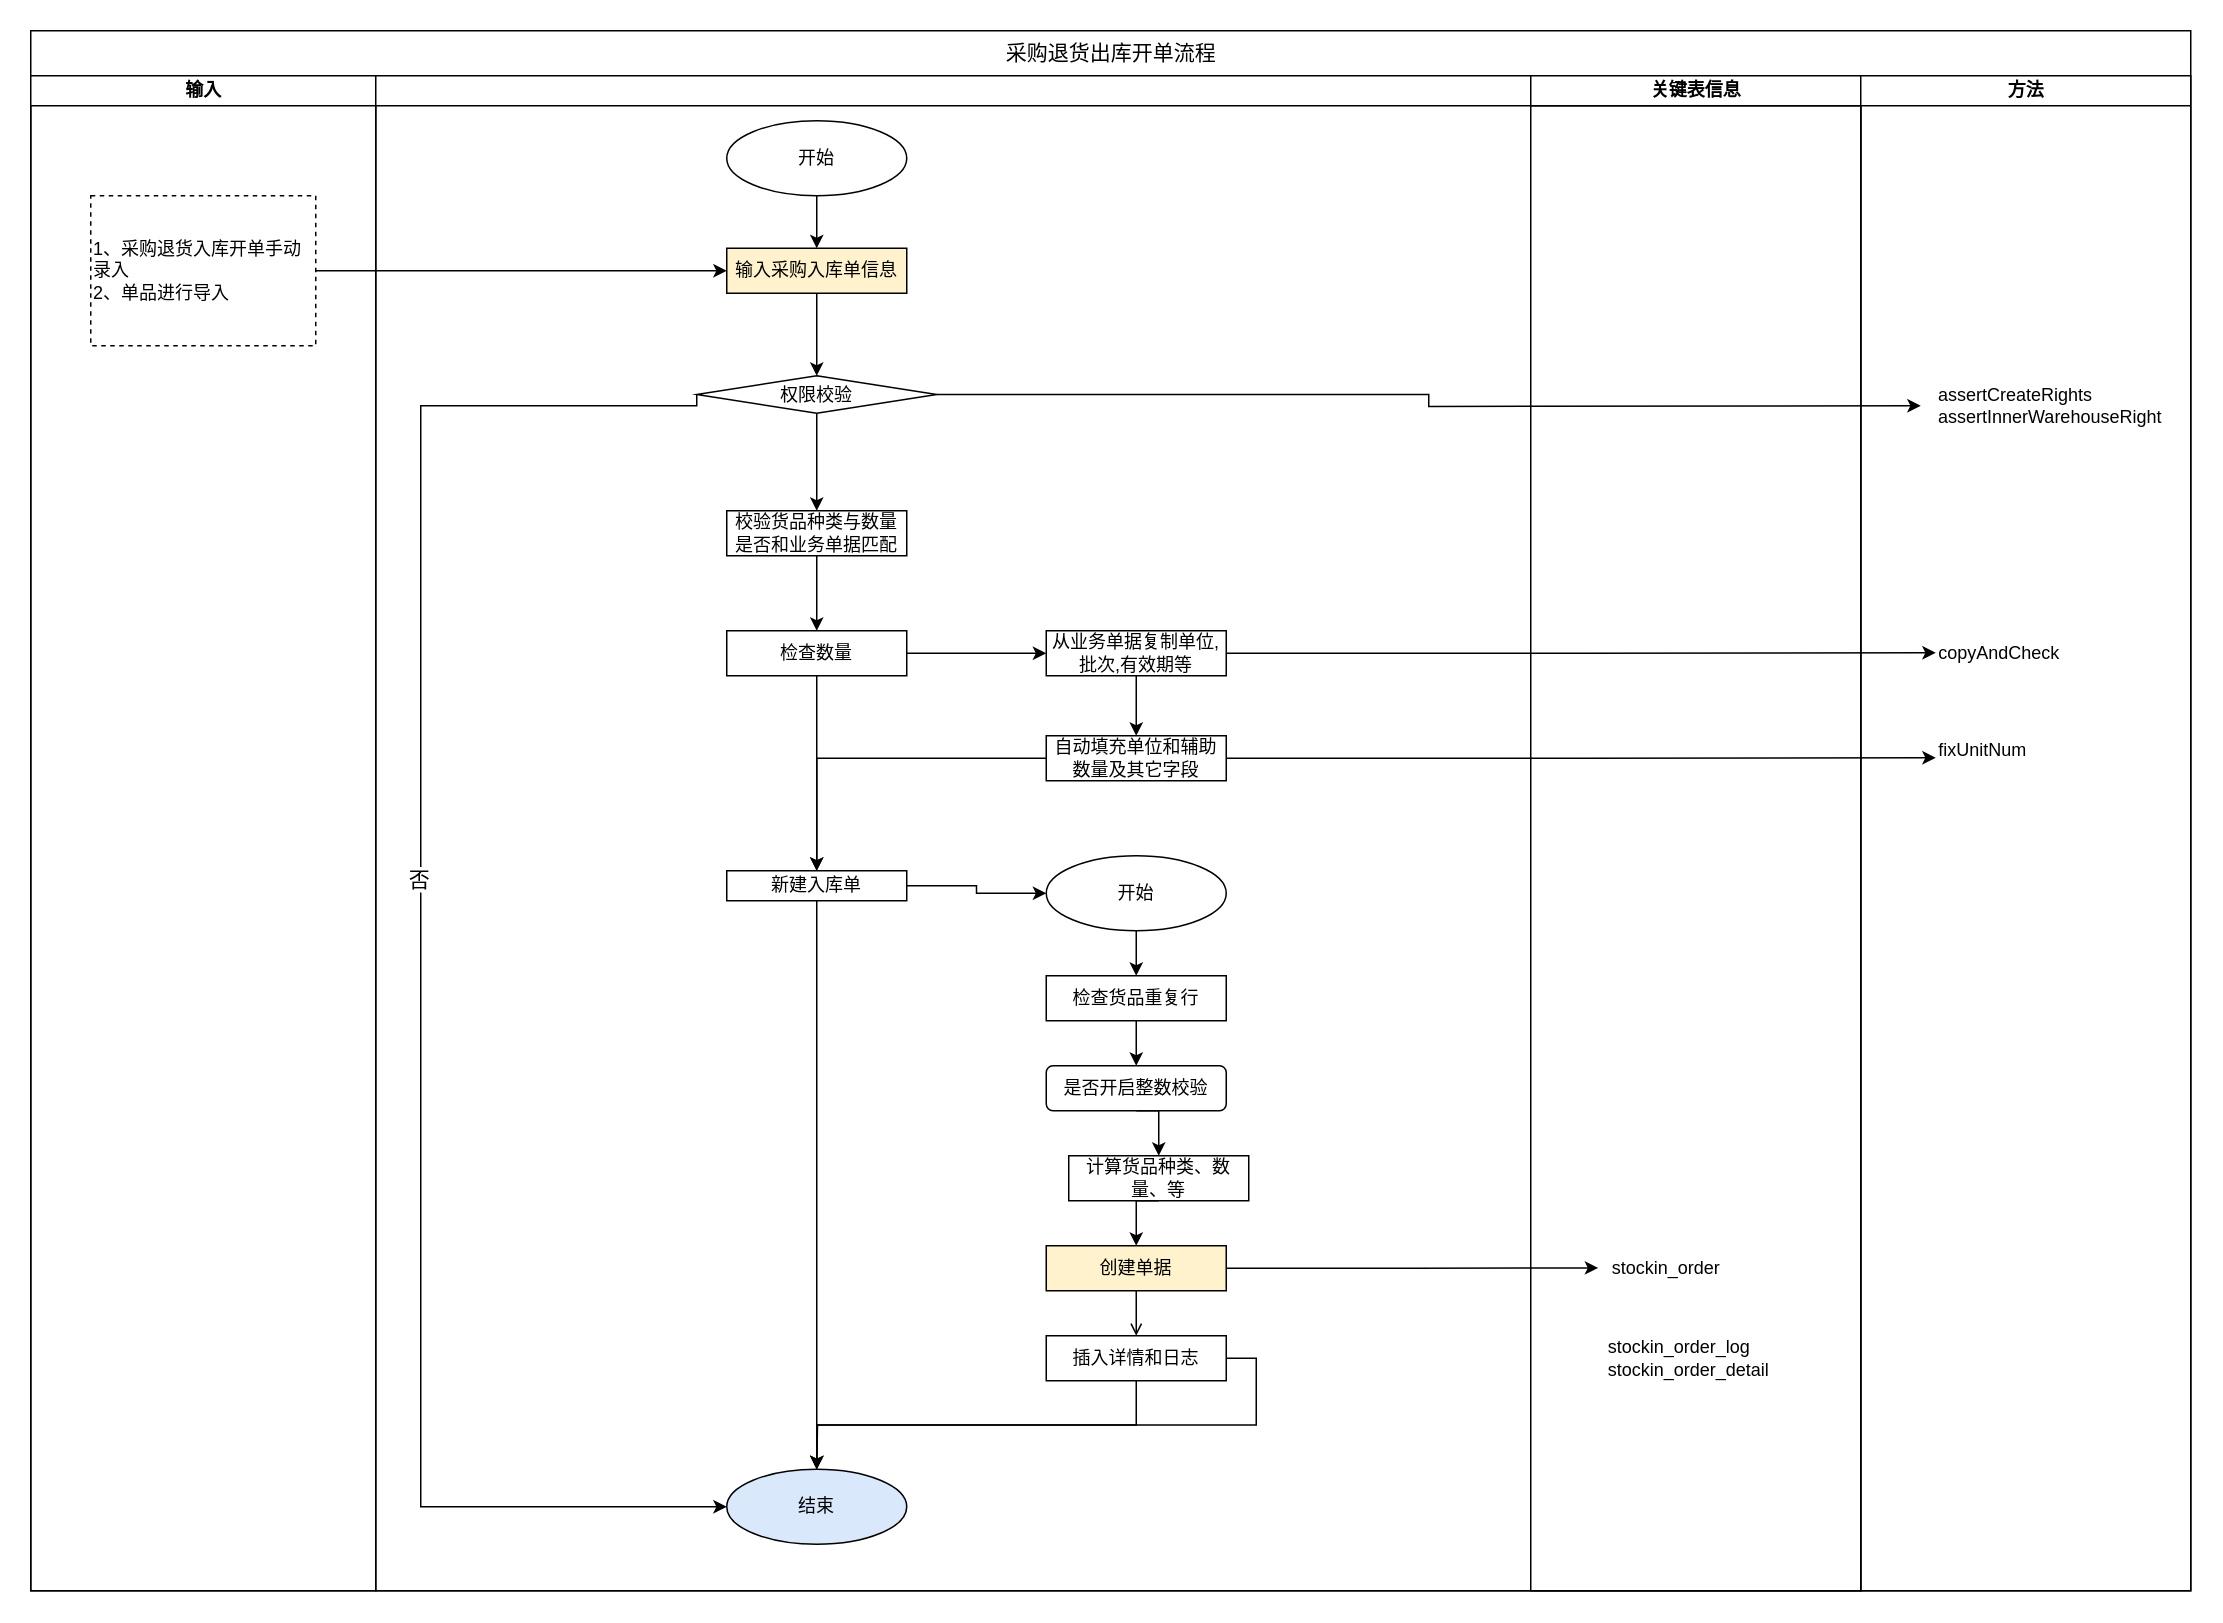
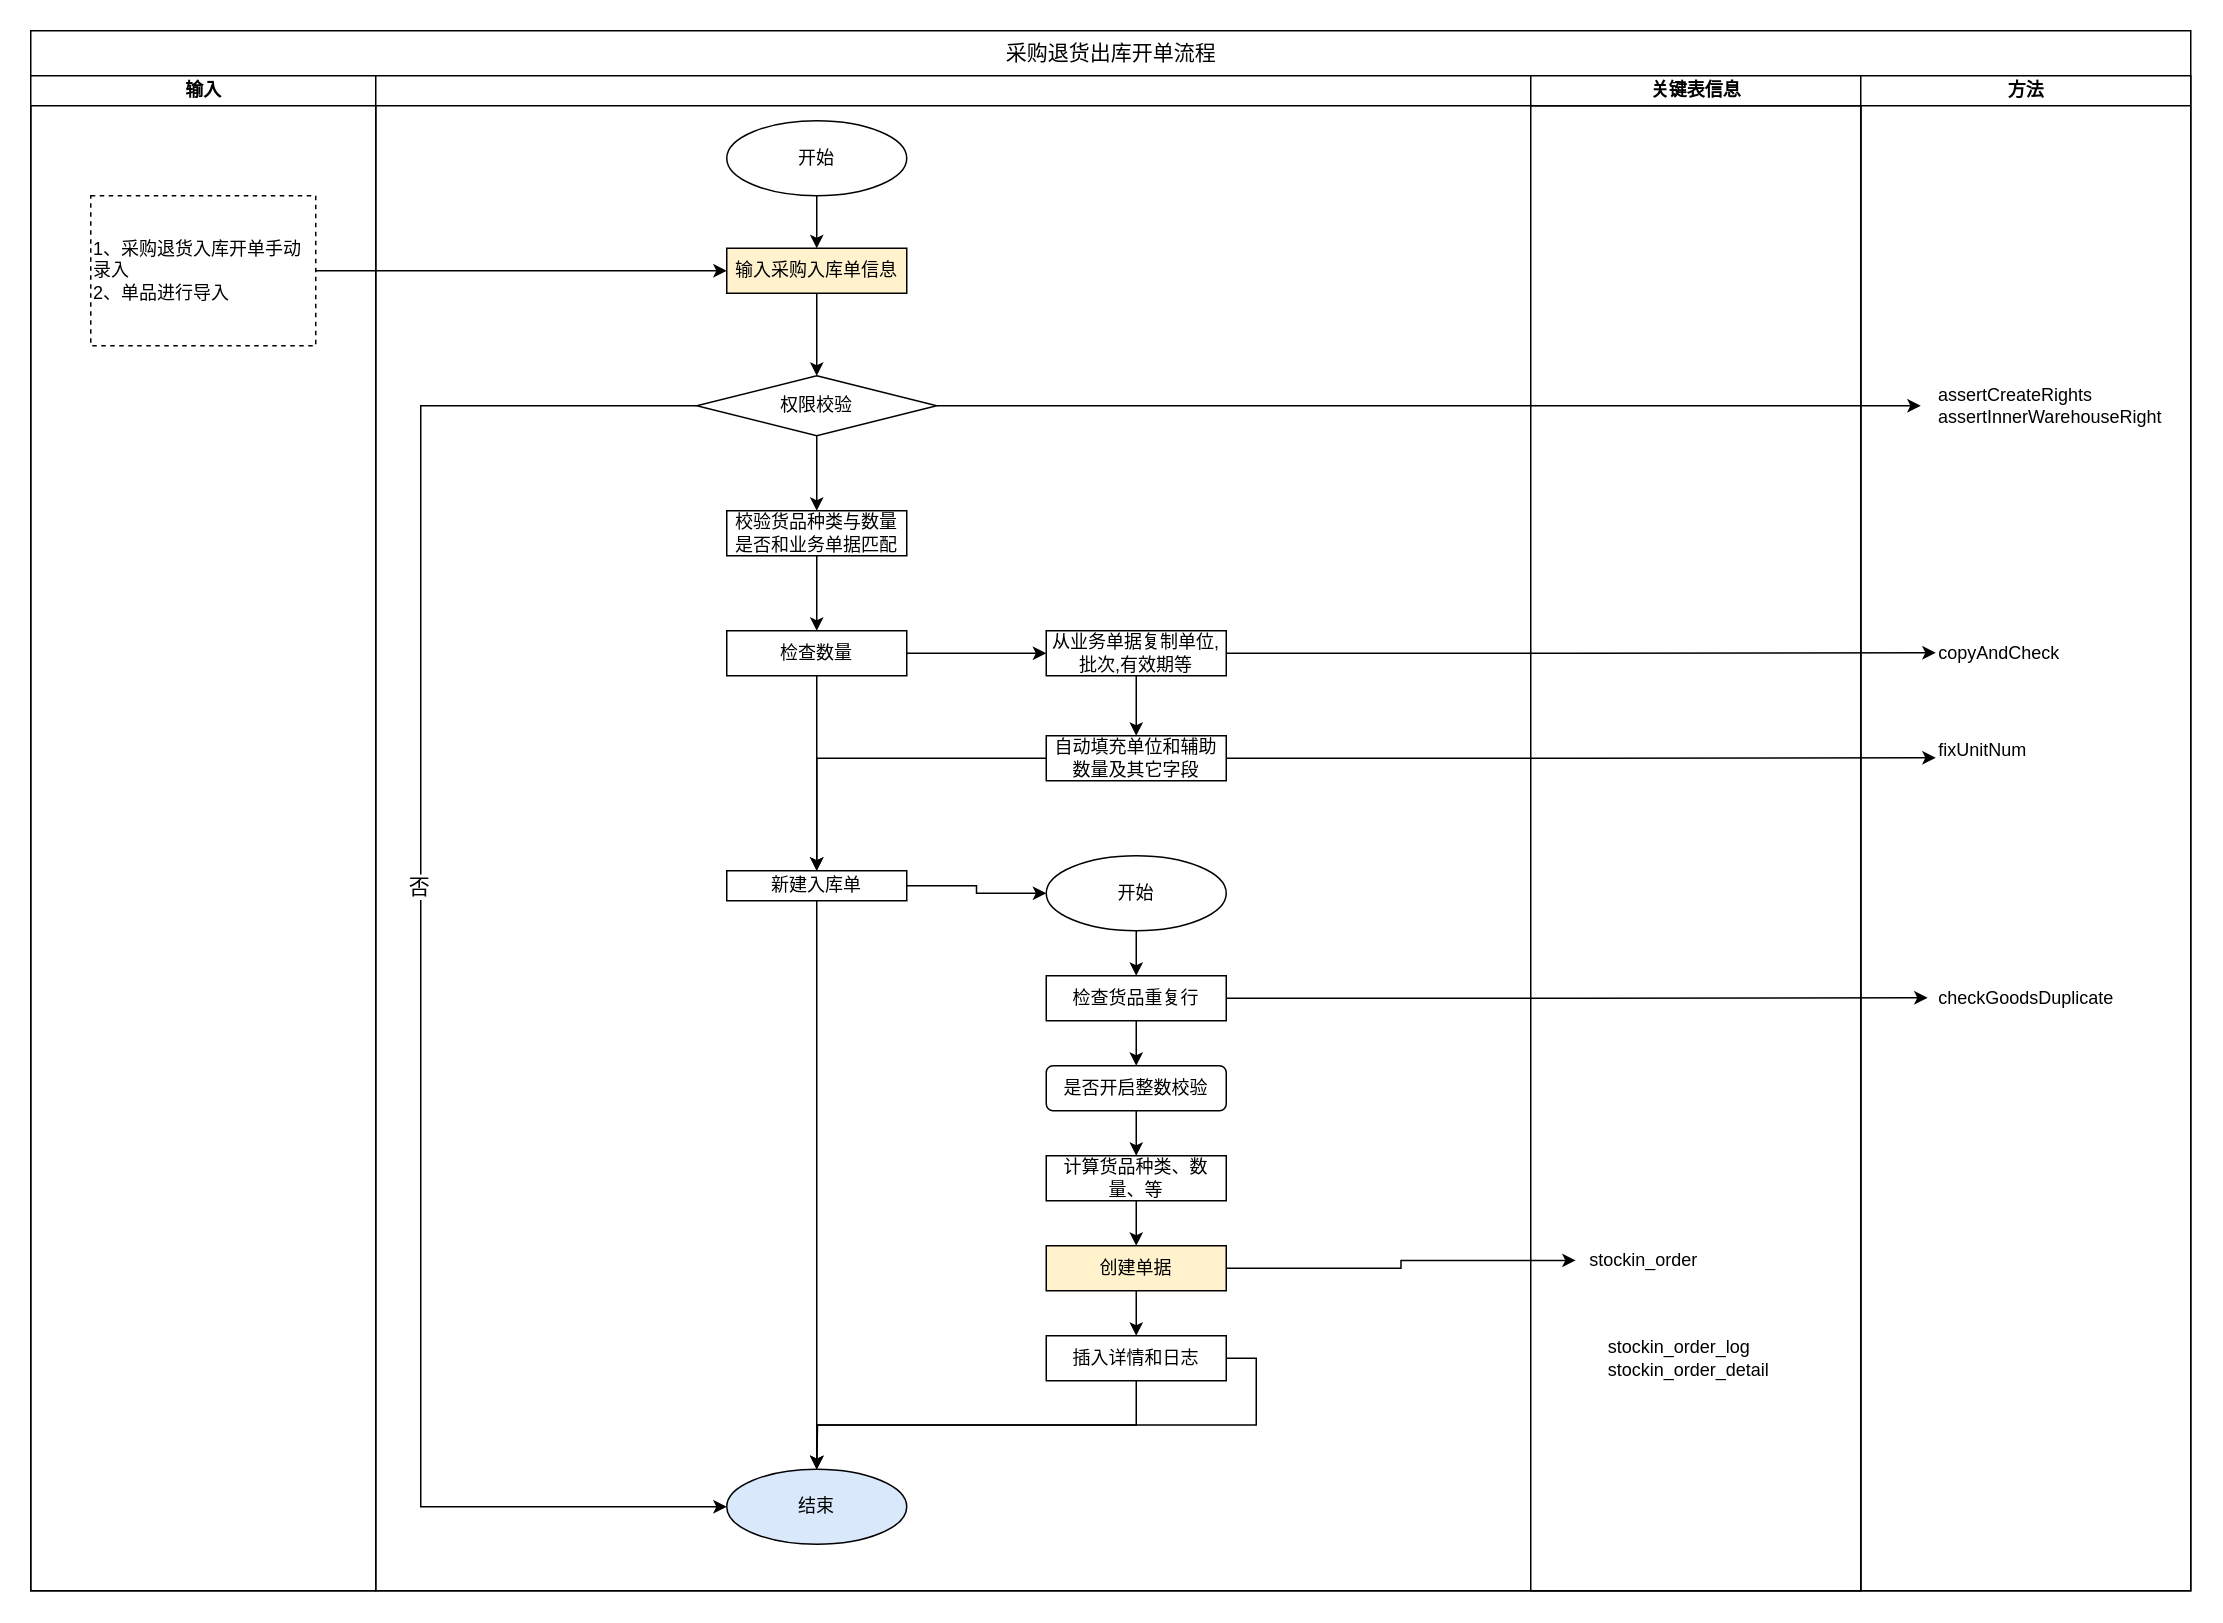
(817, 395) -> (817, 406)
none -> (1571, 998)
none -> (2026, 998)
(1159, 1178) -> (1136, 1178)
(1666, 1268) -> (1643, 1261)
(1136, 1326) -> (1136, 1324)
